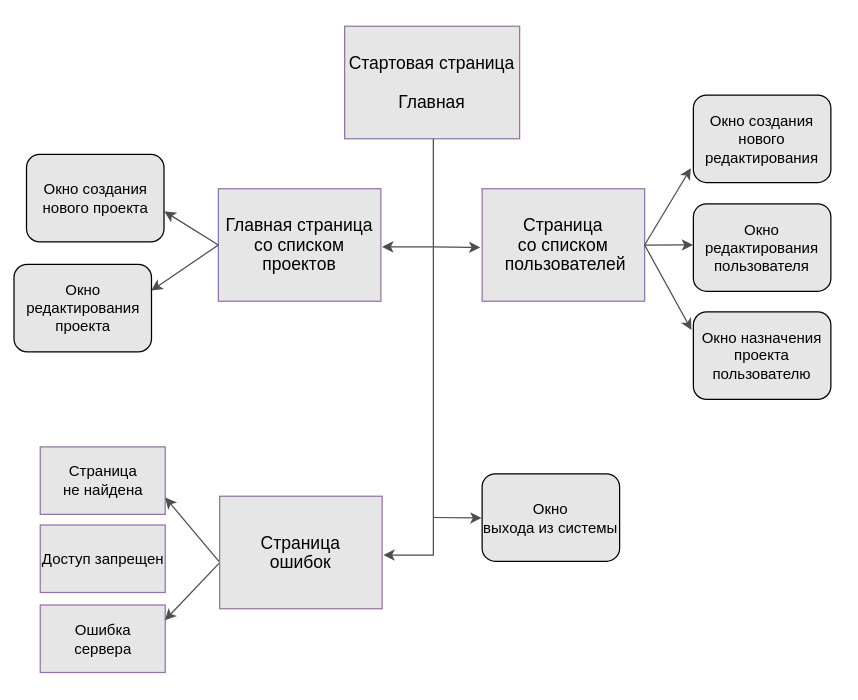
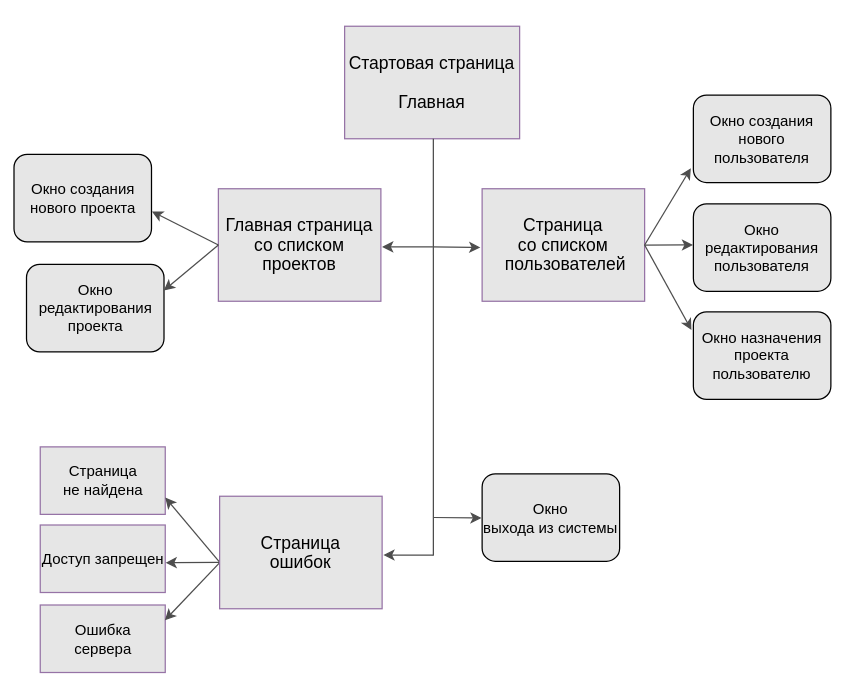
(762, 139) -> (762, 139)
(95, 198) -> (83, 198)
(83, 308) -> (95, 308)
none -> (195, 562)
